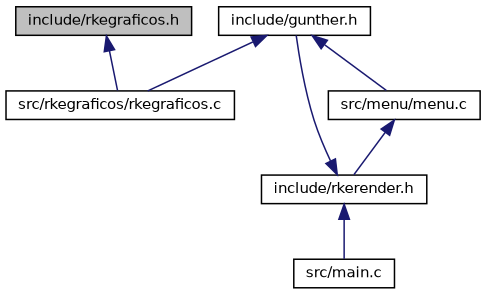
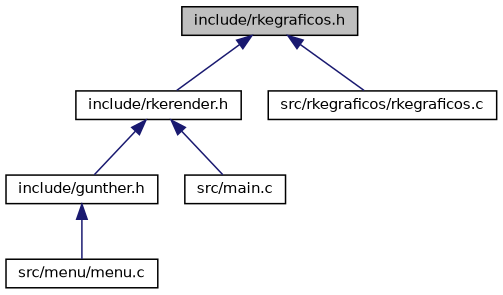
(200, 66) -> none
(370, 154) -> (208, 67)
